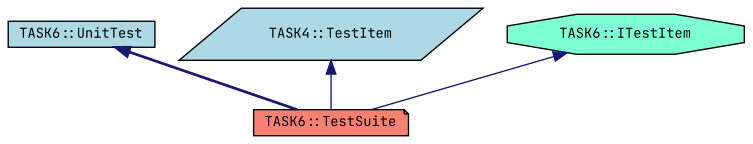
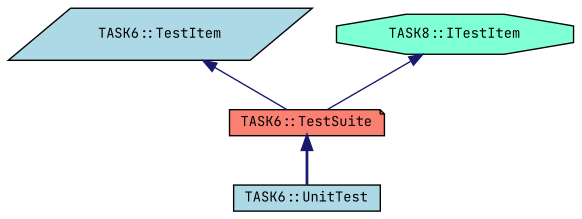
(331, 34) -> (160, 34)
(626, 34) -> (455, 34)
(213, 81) -> (307, 167)
